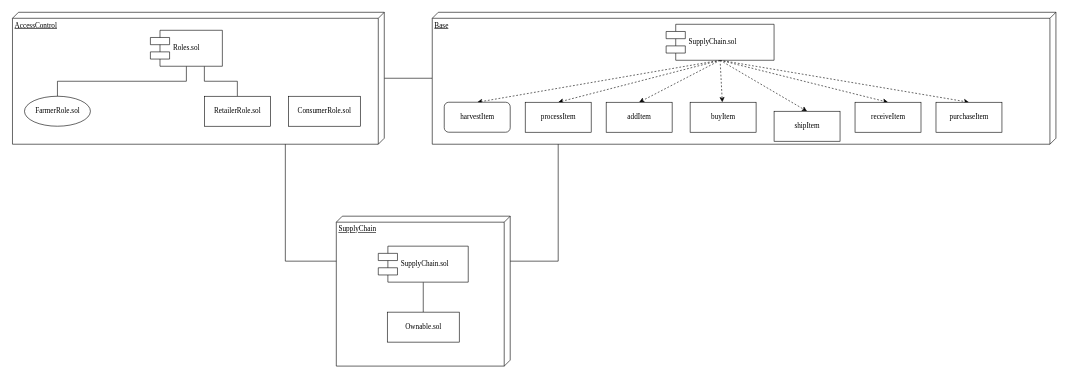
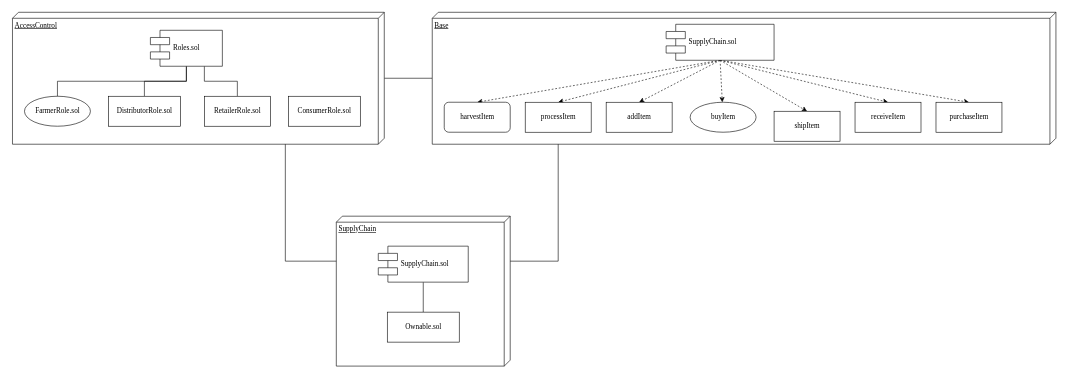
none -> (144, 89)
none -> (144, 111)
(723, 117) -> (723, 117)
